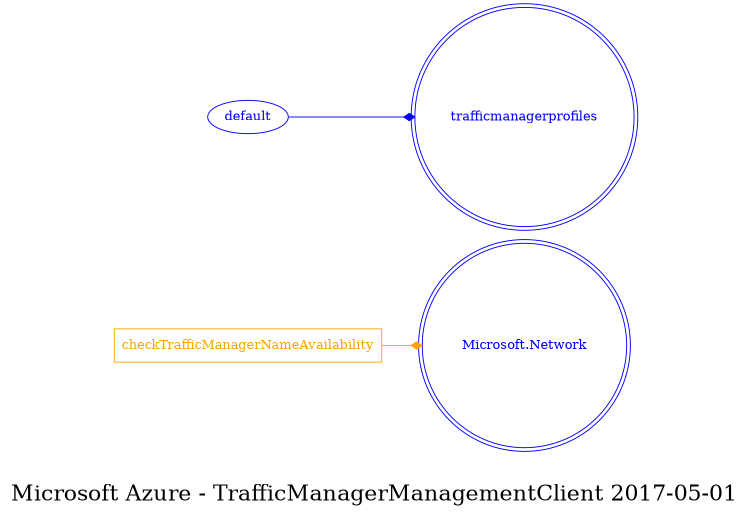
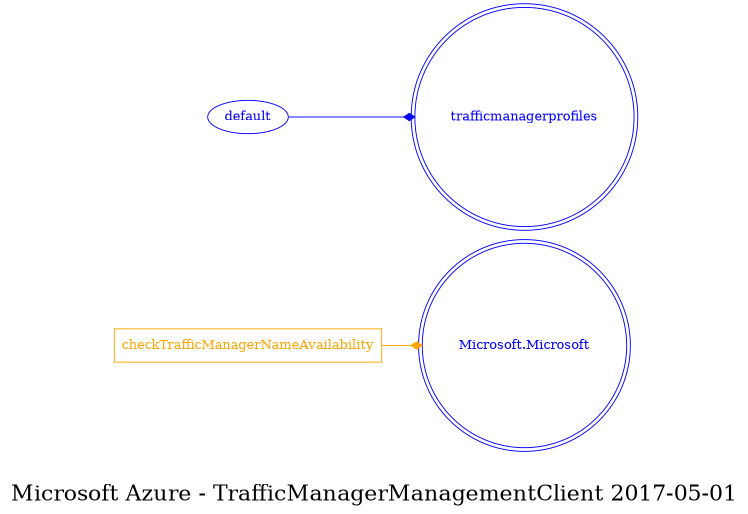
(524, 345) -> (524, 345)
